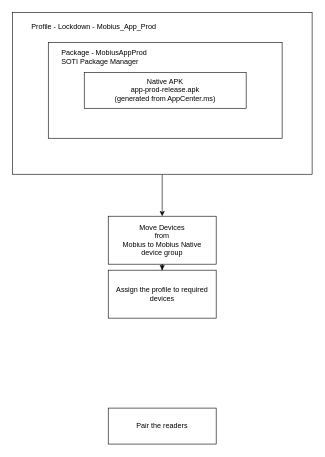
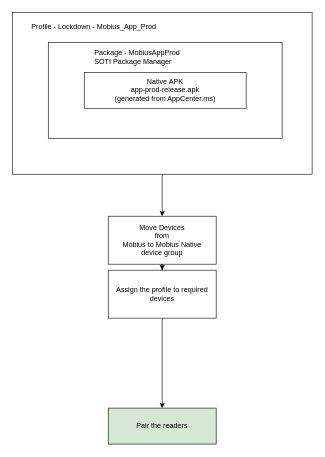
(117, 57) -> (150, 57)
none -> (162, 402)
(162, 426) -> (162, 426)
